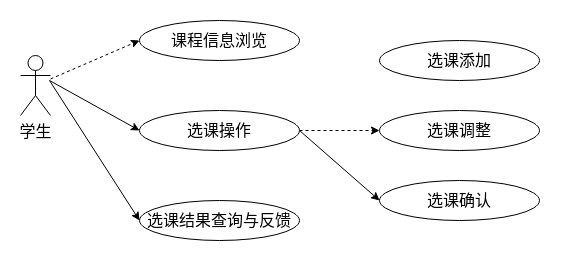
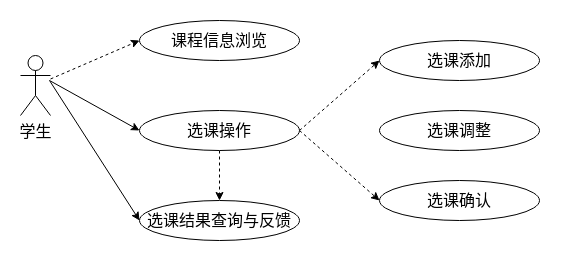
none -> (338, 97)
(337, 131) -> (220, 172)
(337, 163) -> (337, 163)
